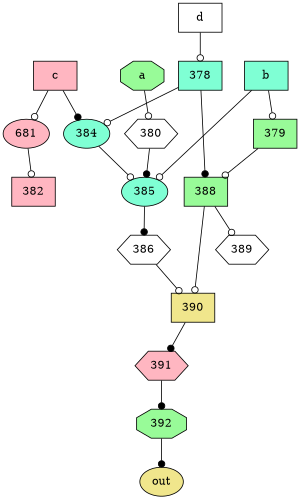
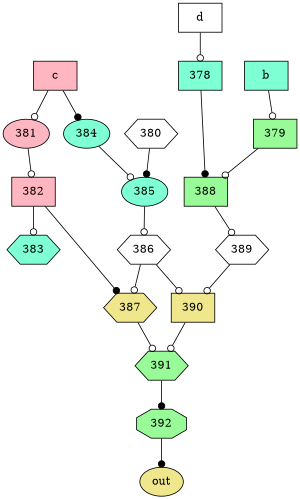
(142, 76) -> none
(141, 106) -> none
(209, 130) -> none
(26, 134) -> (26, 134)
(144, 218) -> (144, 218)
(200, 246) -> (220, 276)
none -> (34, 250)
none -> (130, 308)
(179, 334) -> (179, 334)
(162, 366) -> (162, 366)
